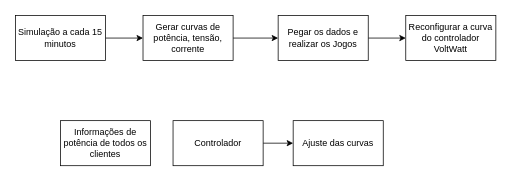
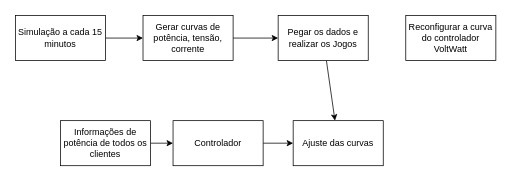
(399, 38) -> (330, 88)
none -> (159, 143)
